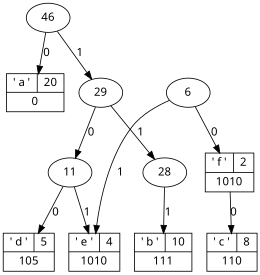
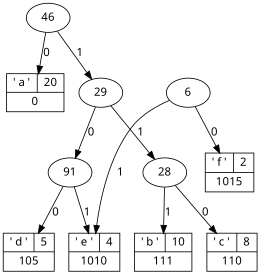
(70, 172) -> (70, 172)
(230, 182) -> (230, 182)
(231, 208) -> (193, 206)
